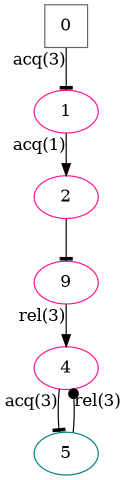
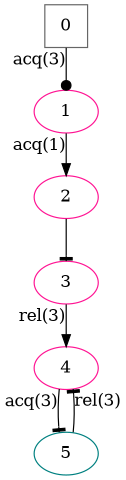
(66, 66) -> (66, 64)
(66, 283) -> (66, 283)
(74, 416) -> (74, 414)
